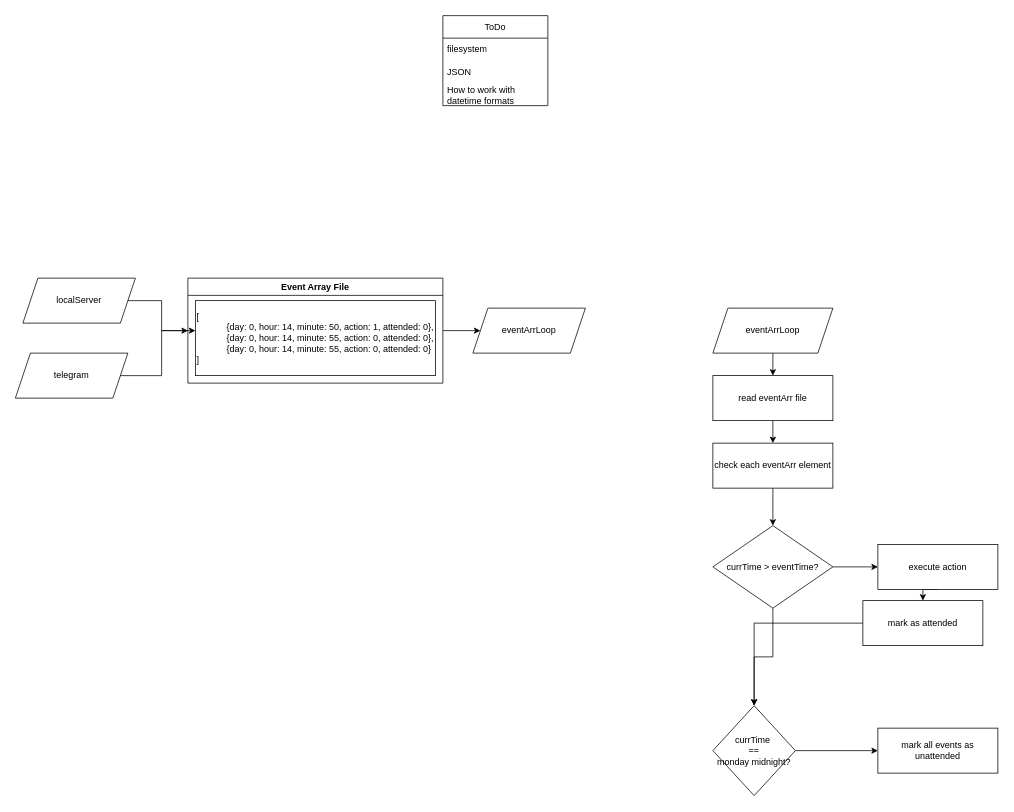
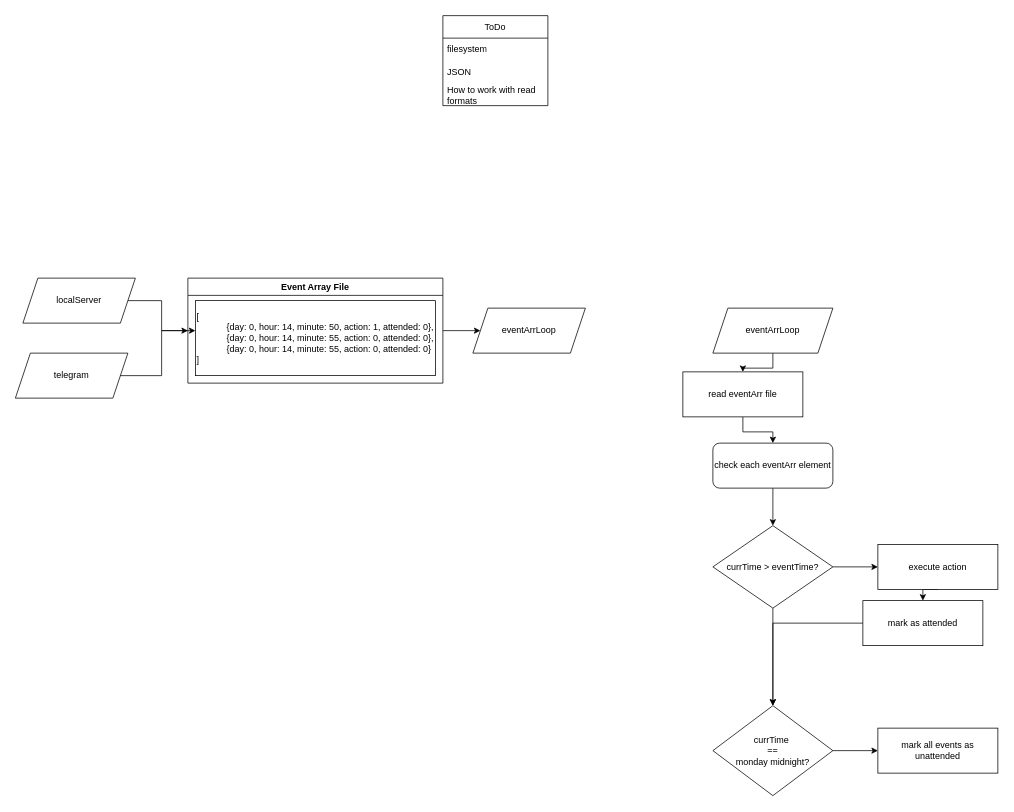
(496, 94) -> (496, 94)
(773, 398) -> (743, 394)
(773, 465) -> (773, 465)
(754, 750) -> (773, 750)
